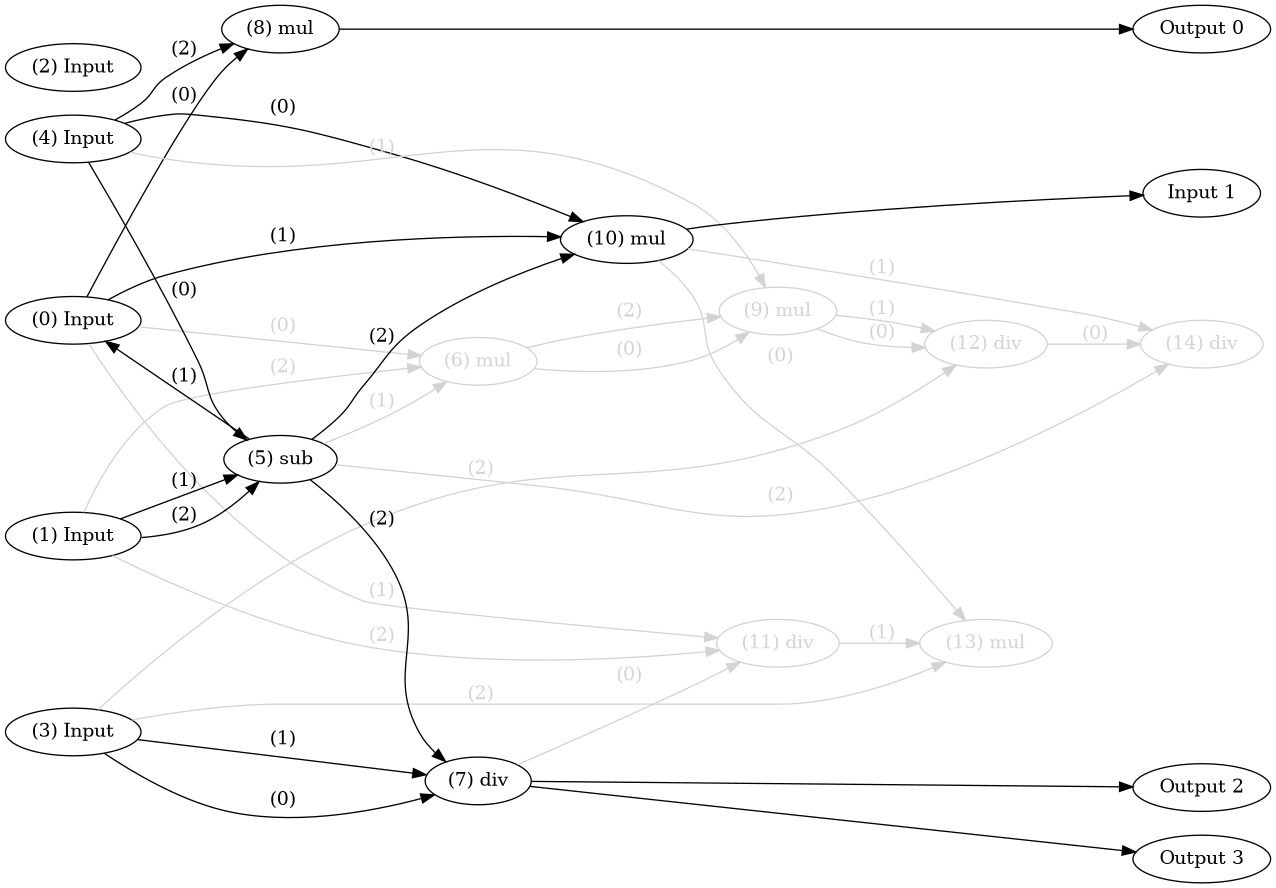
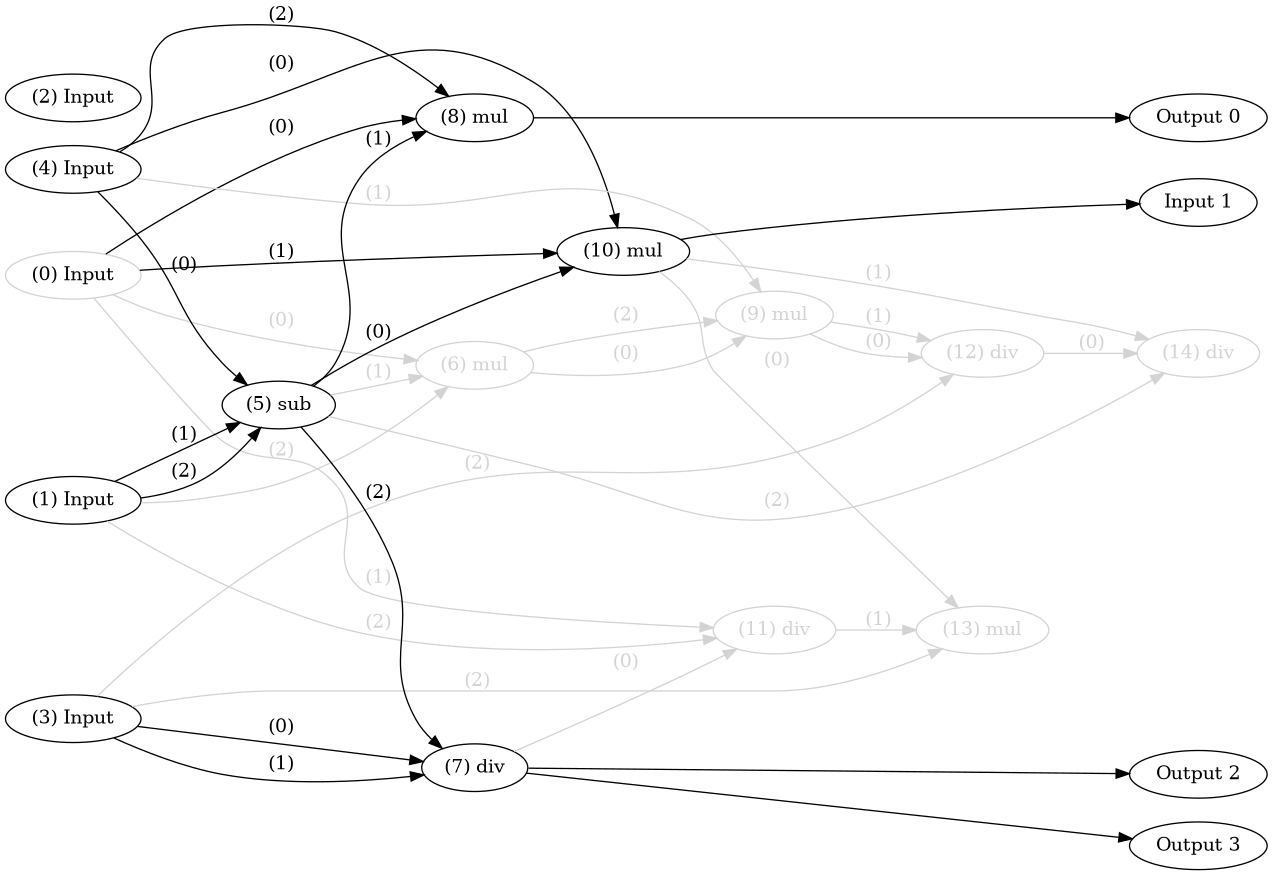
(73, 320) -> (73, 275)
(379, 337) -> (376, 333)
(180, 392) -> (343, 252)
